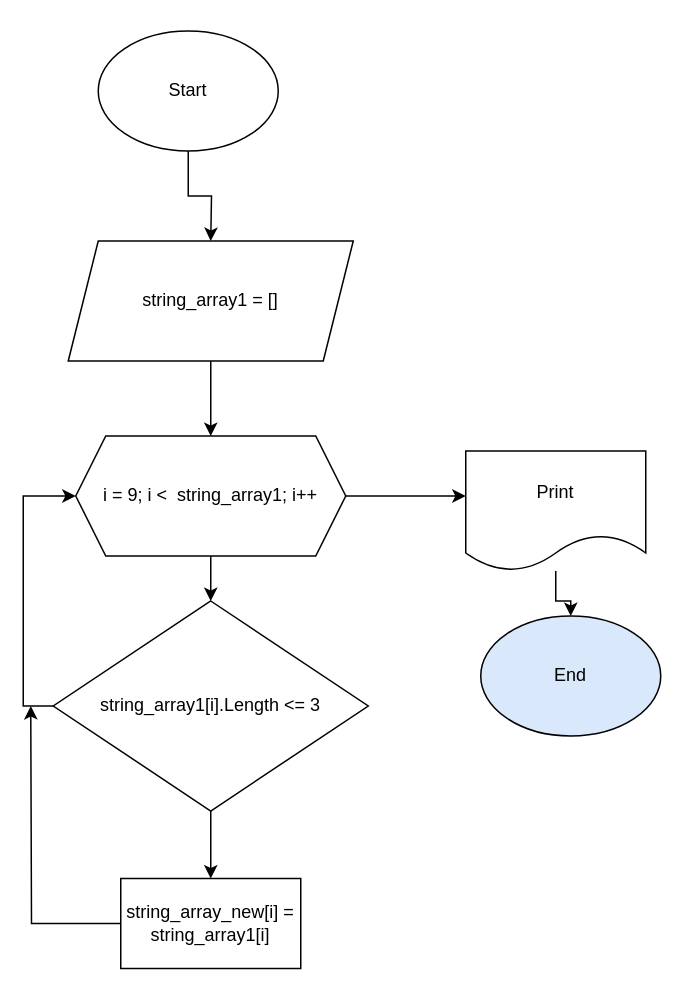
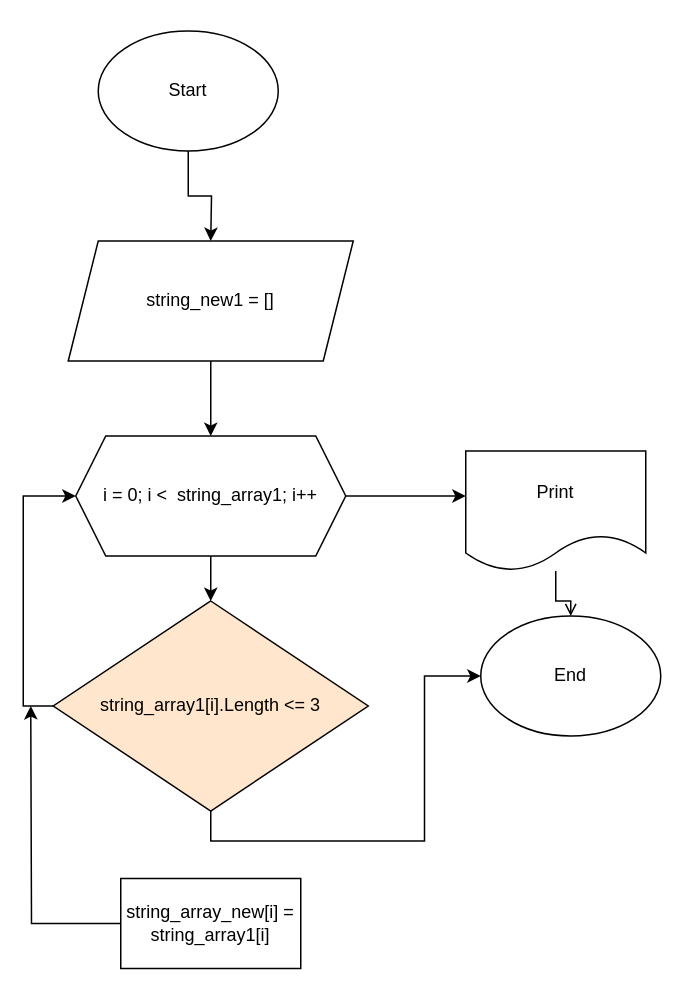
(211, 301) -> (211, 301)
(211, 496) -> (211, 496)
(567, 601) -> (571, 602)
(571, 676) -> (571, 676)
(211, 706) -> (211, 706)
(211, 853) -> (421, 841)
